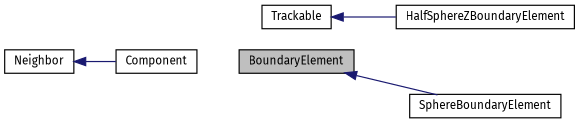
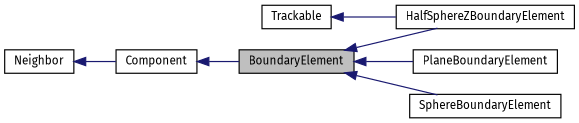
none -> (397, 38)
none -> (224, 62)
none -> (485, 62)
